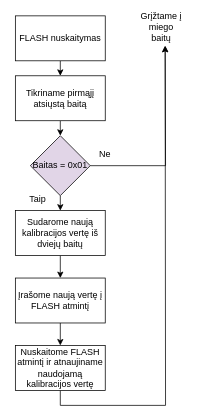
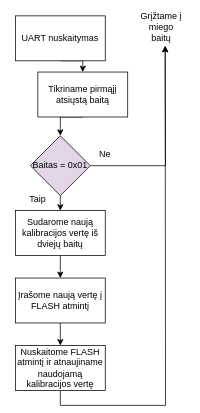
(60, 38) -> (60, 38)
(60, 98) -> (83, 94)
